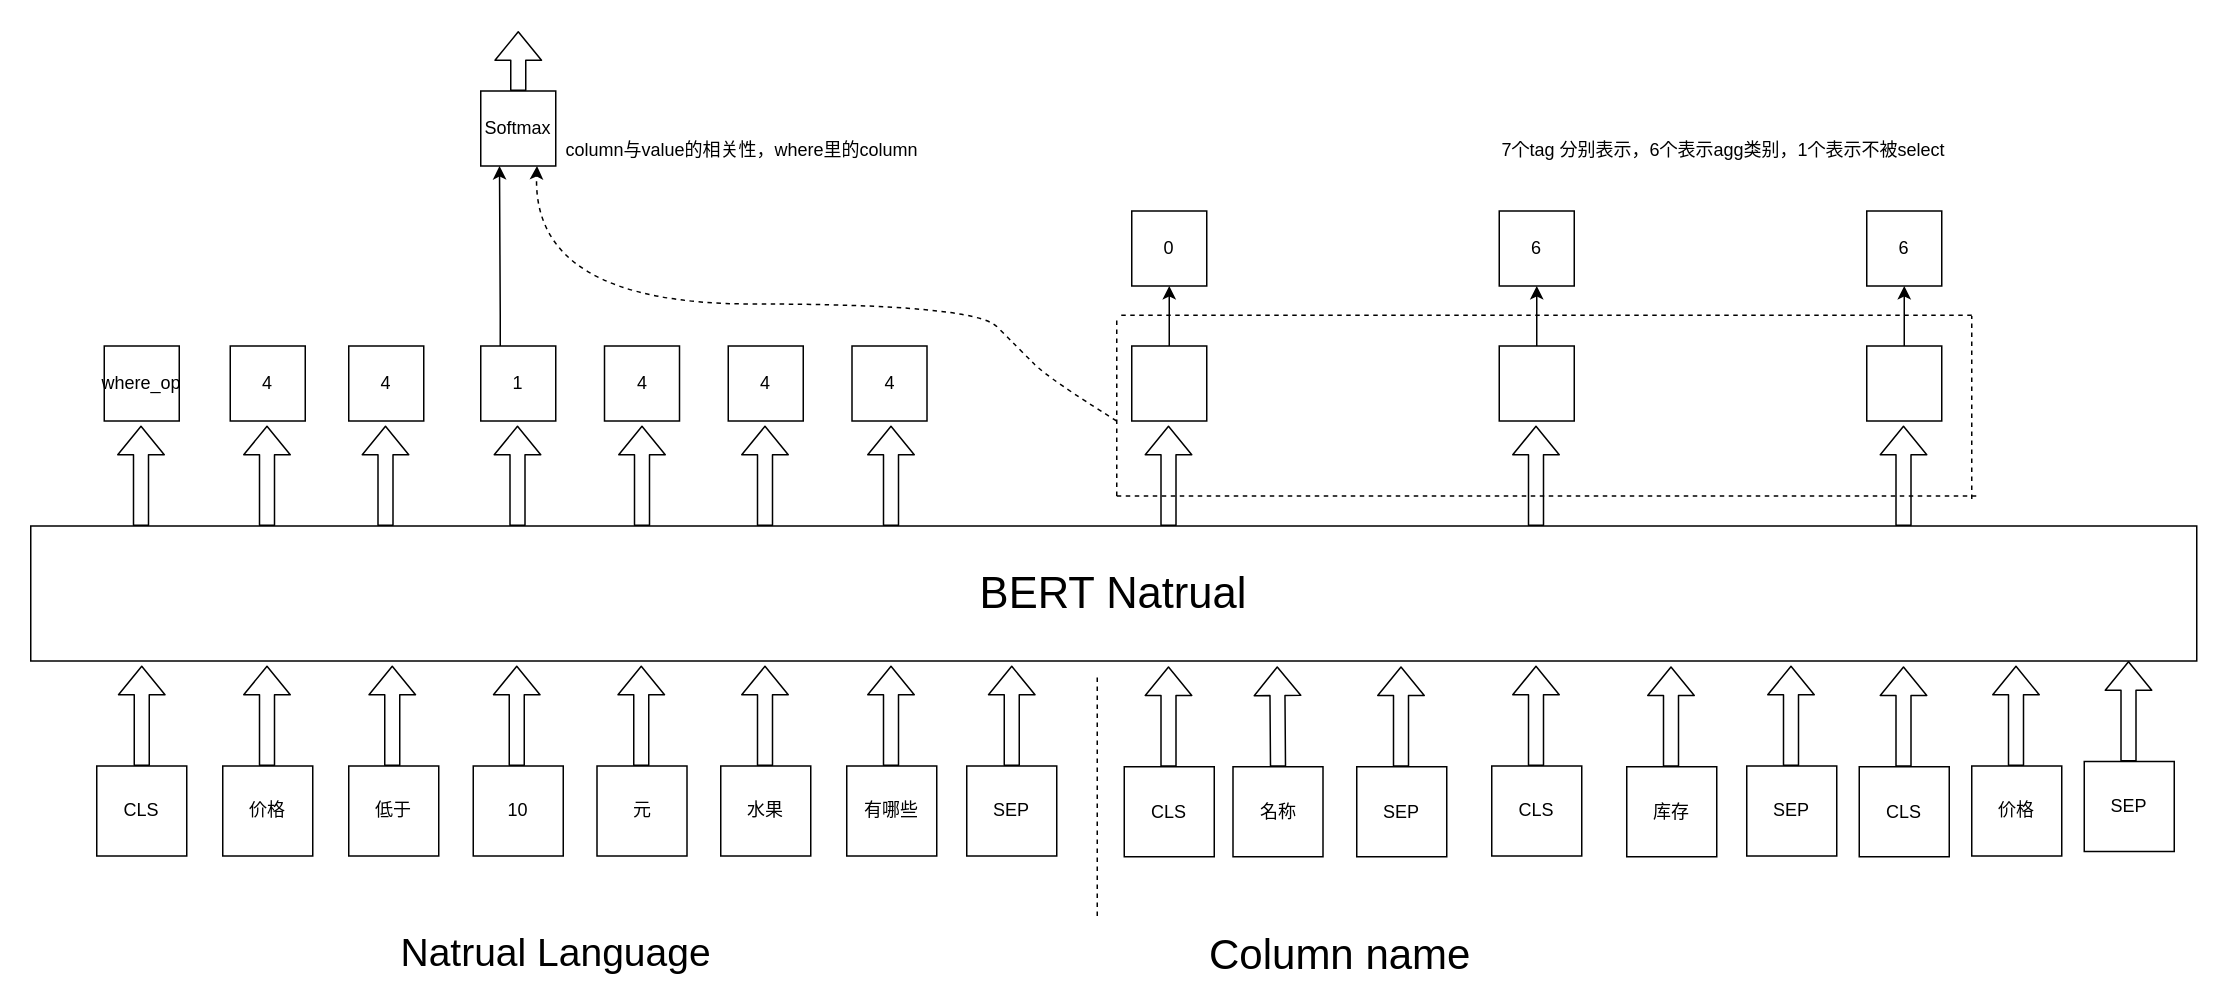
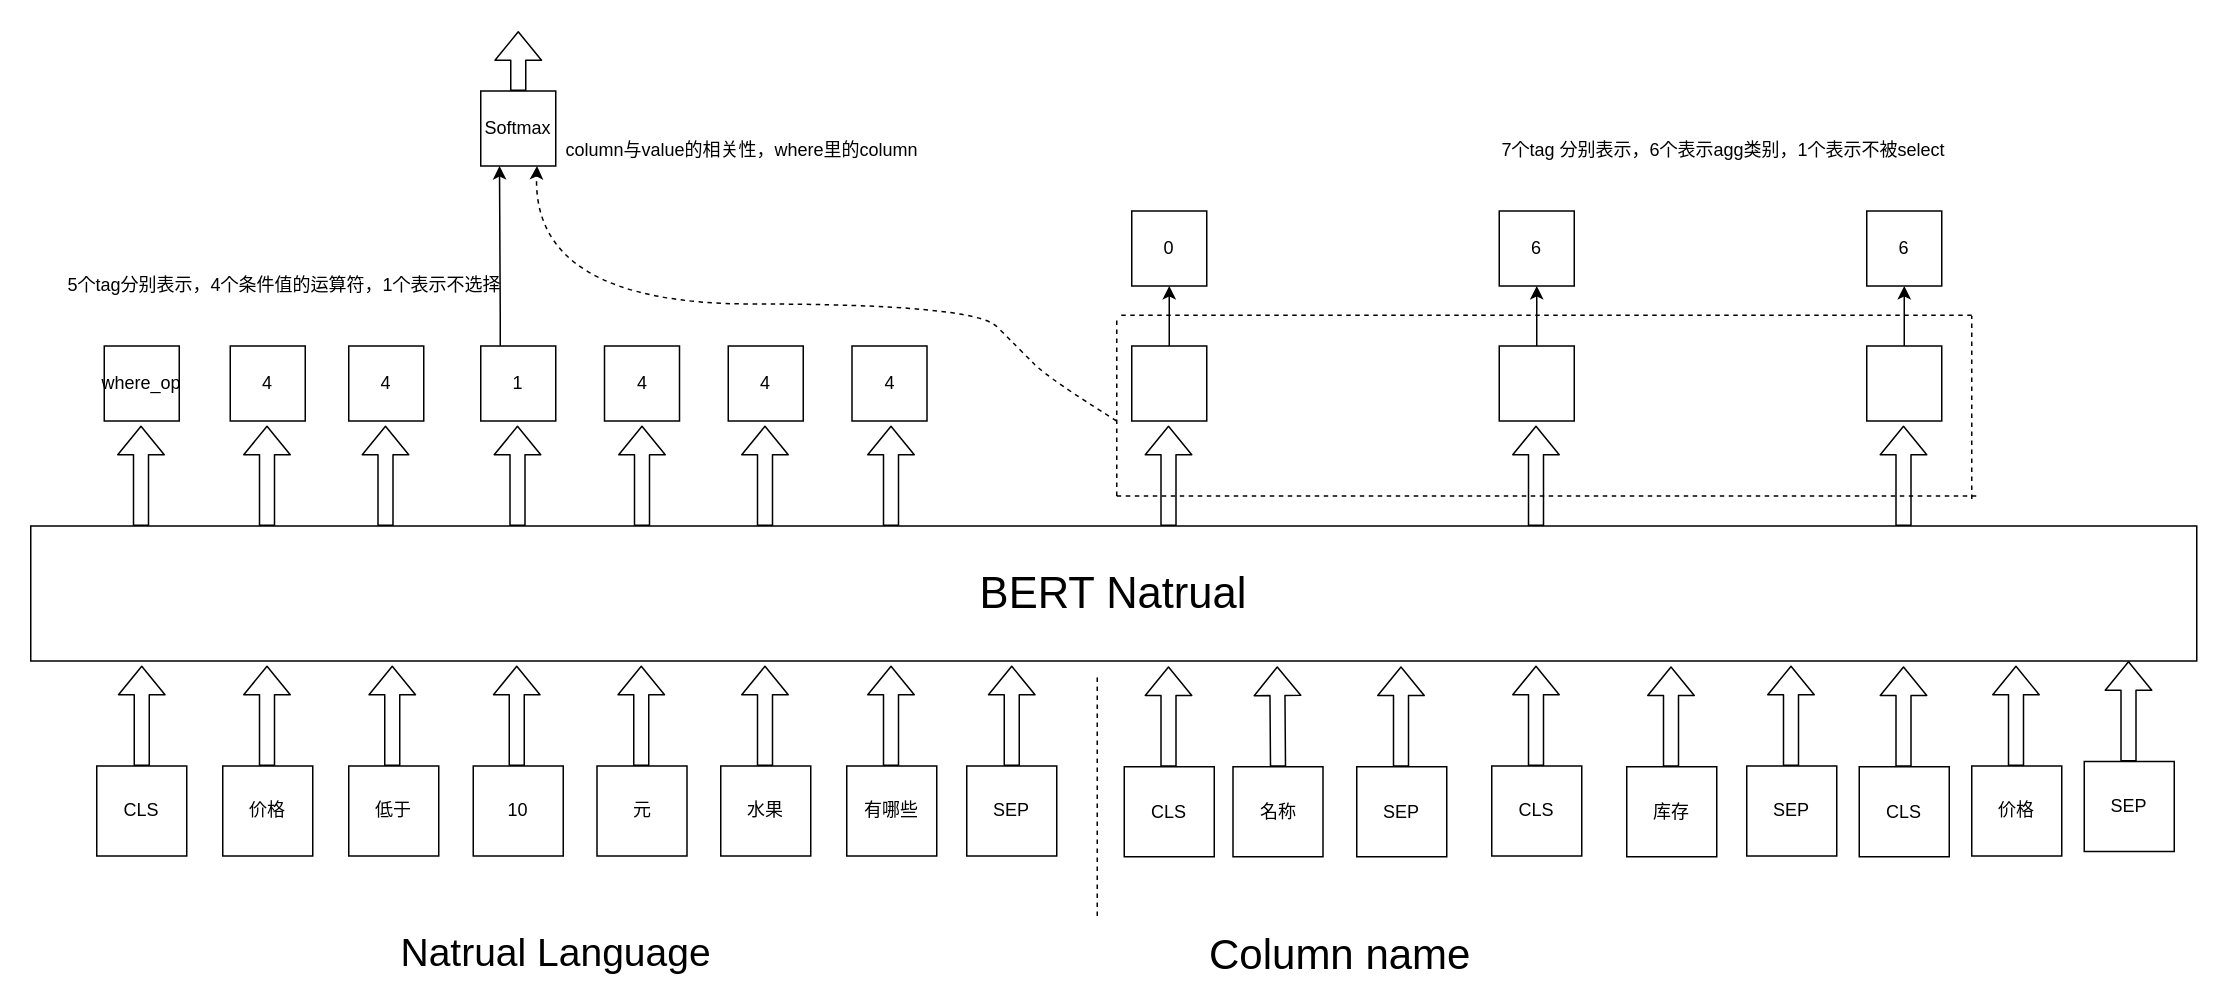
none -> (290, 286)
